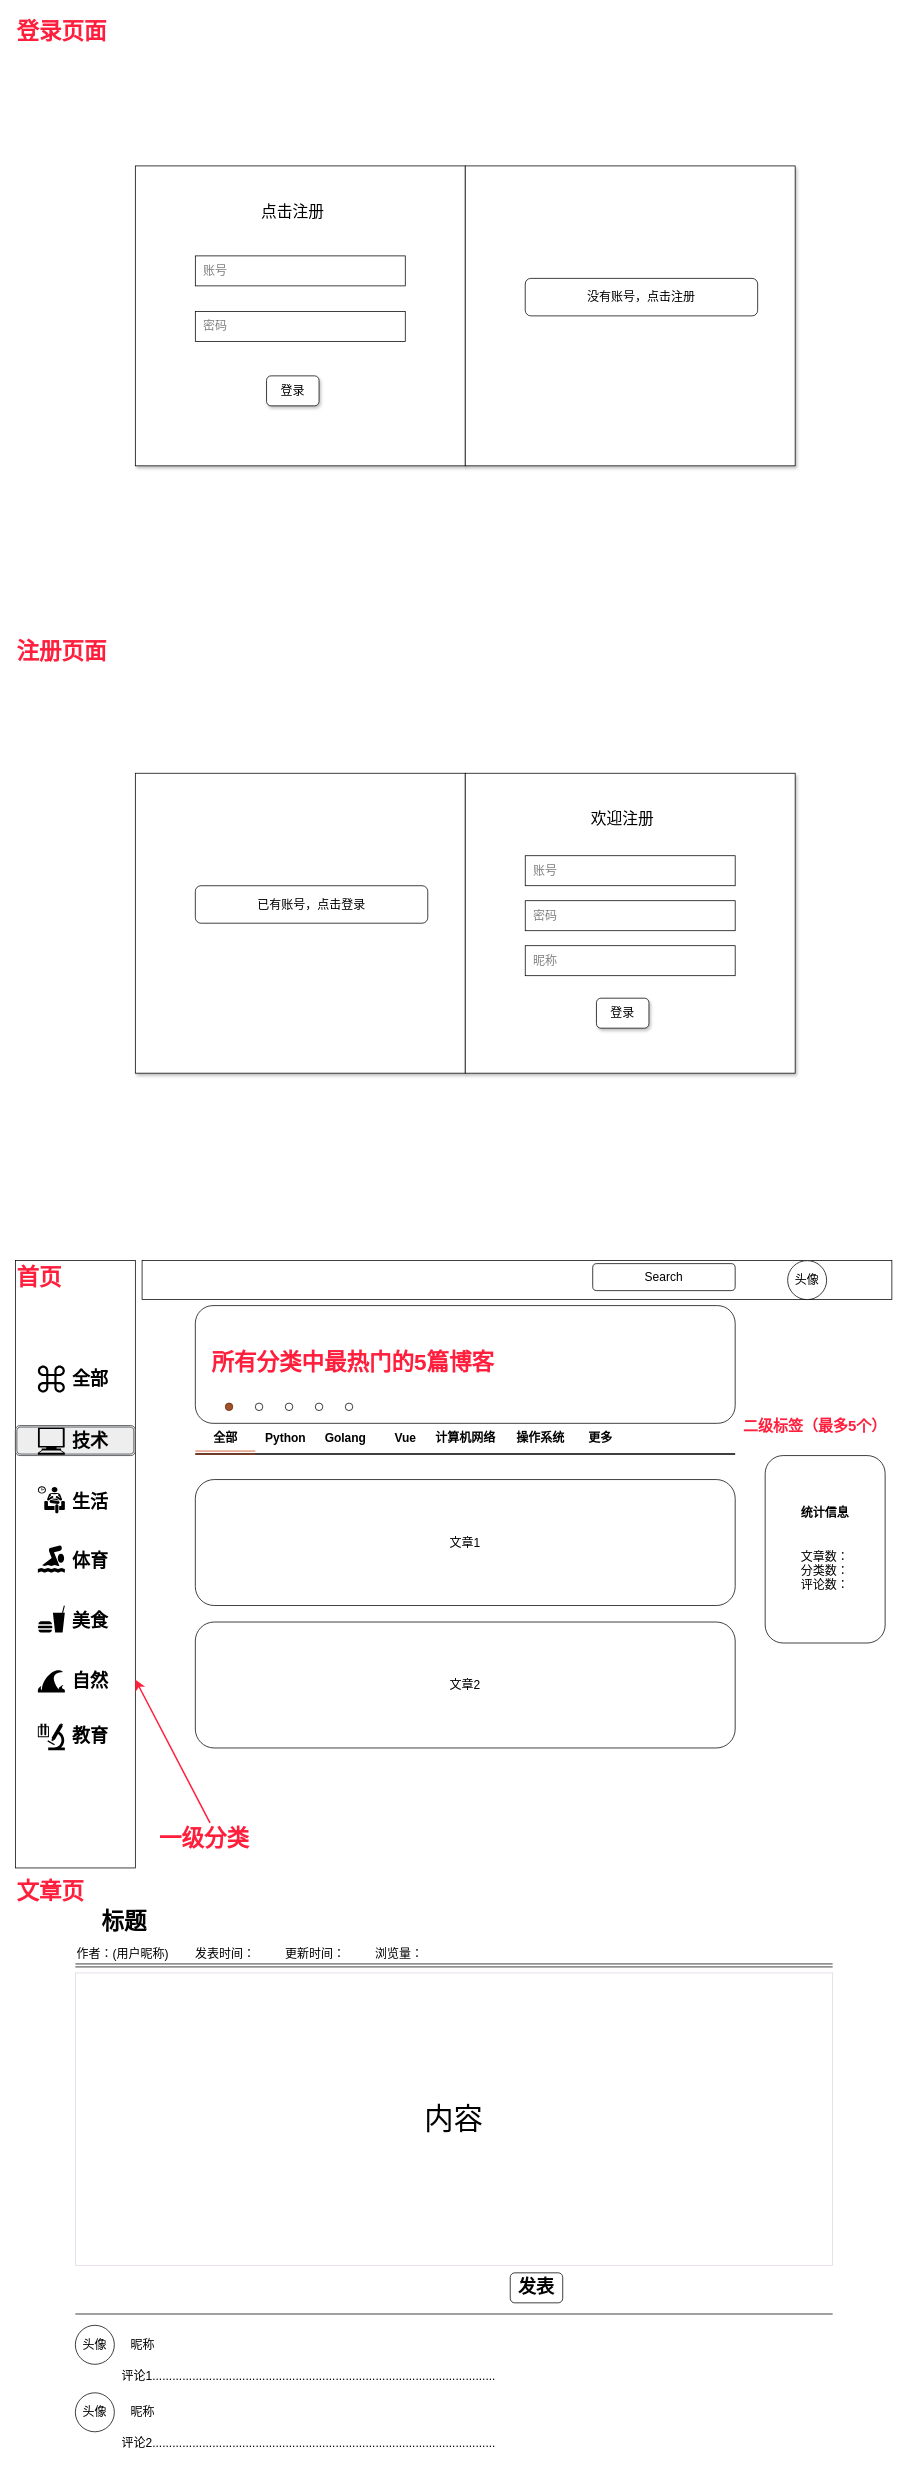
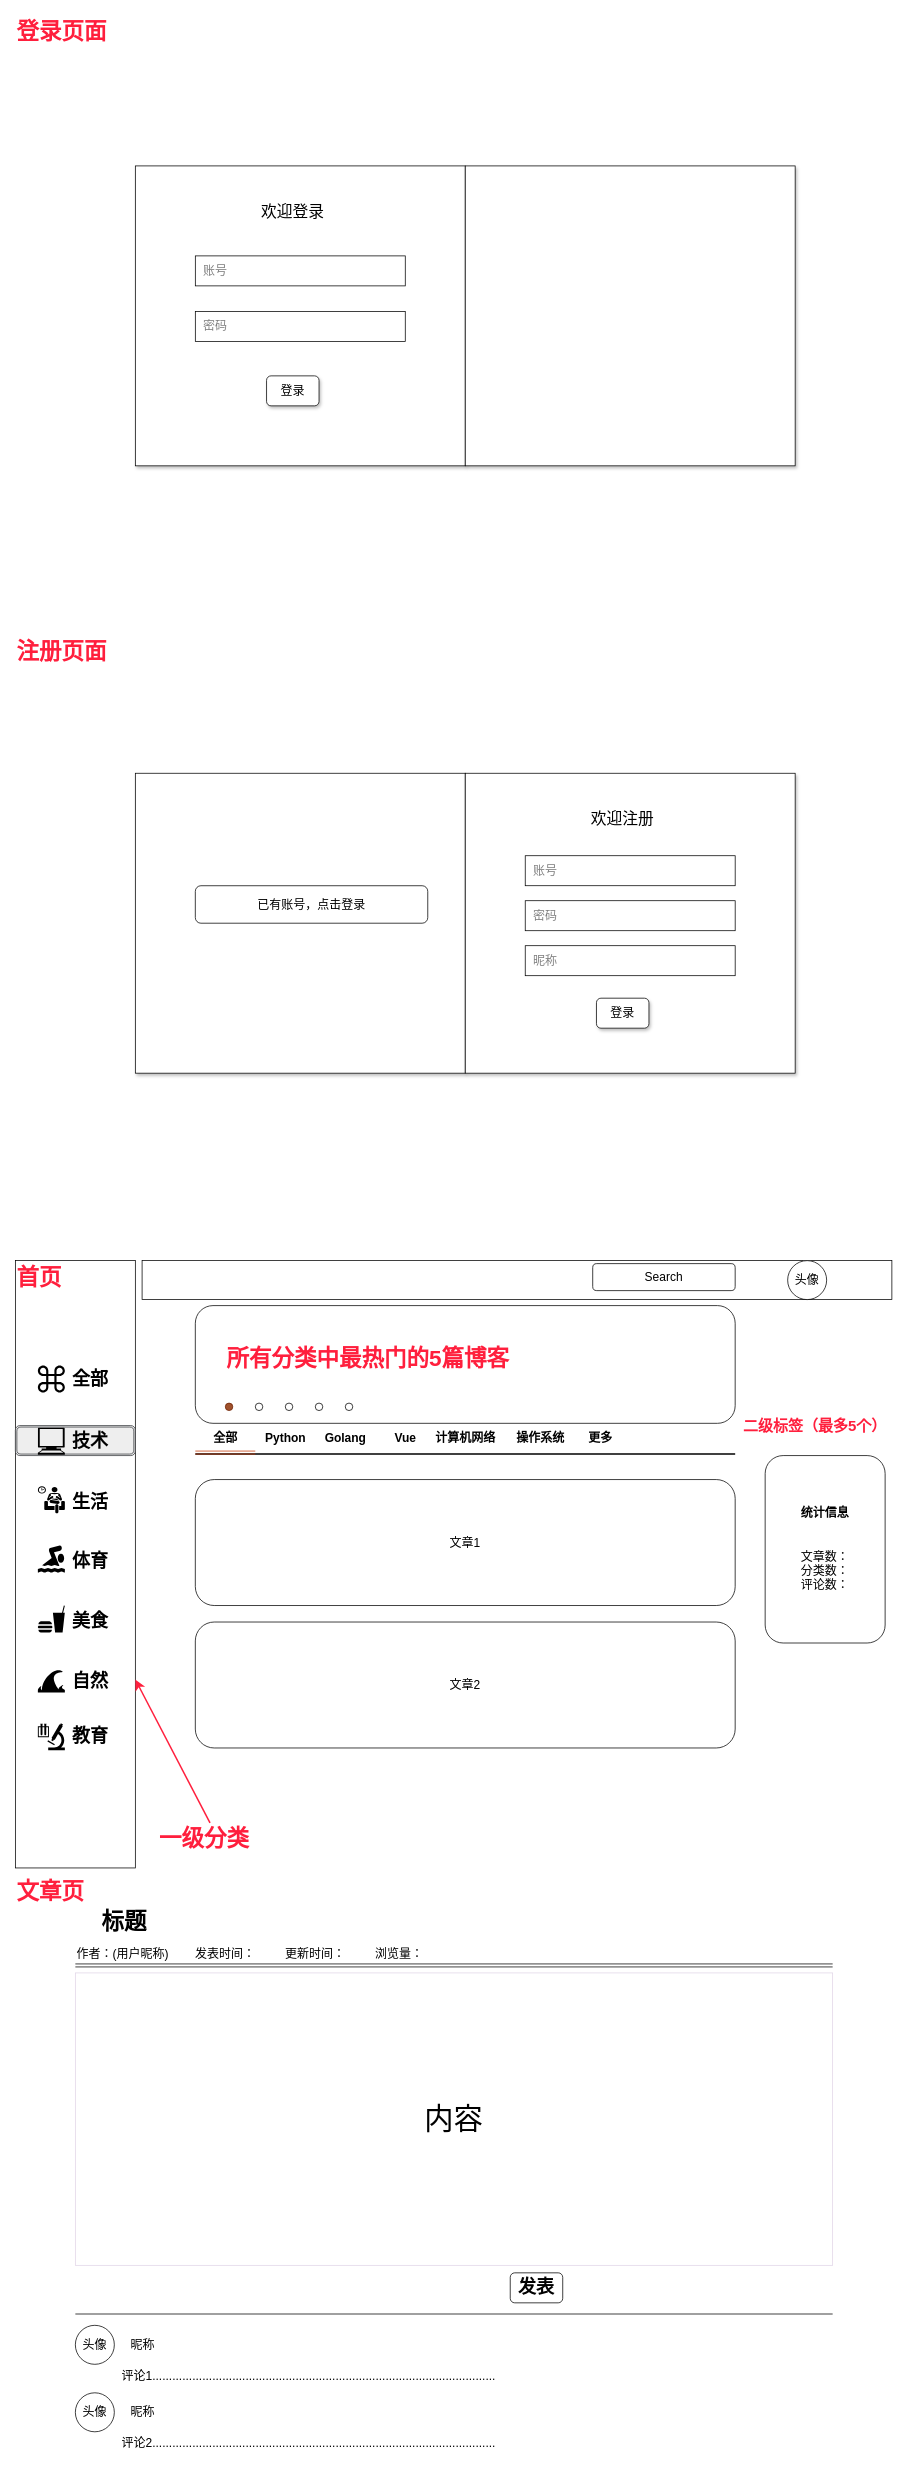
(293, 210) -> (293, 210)
(642, 297) -> none
(357, 1362) -> (372, 1358)
